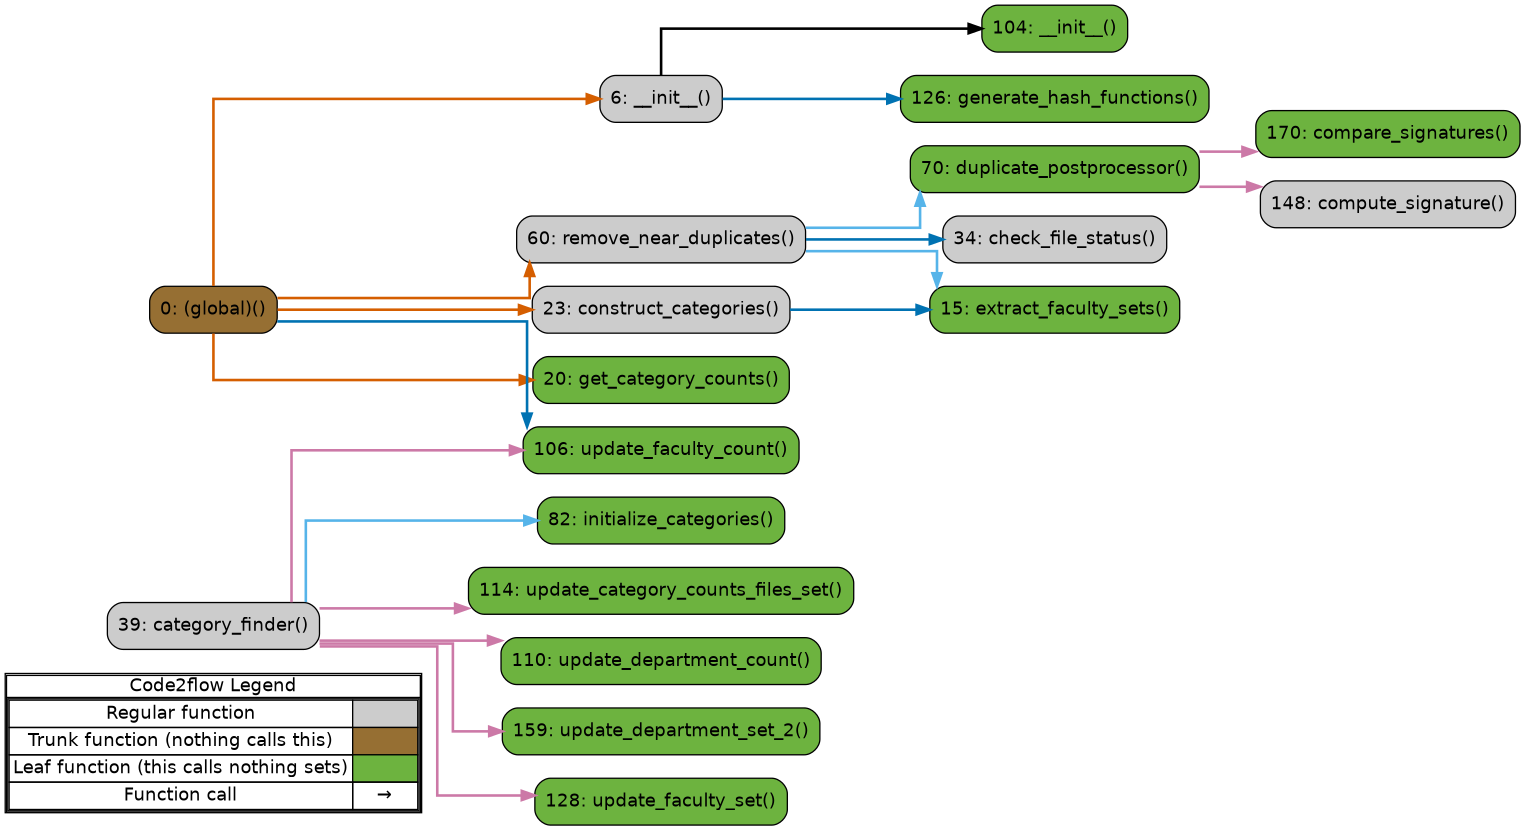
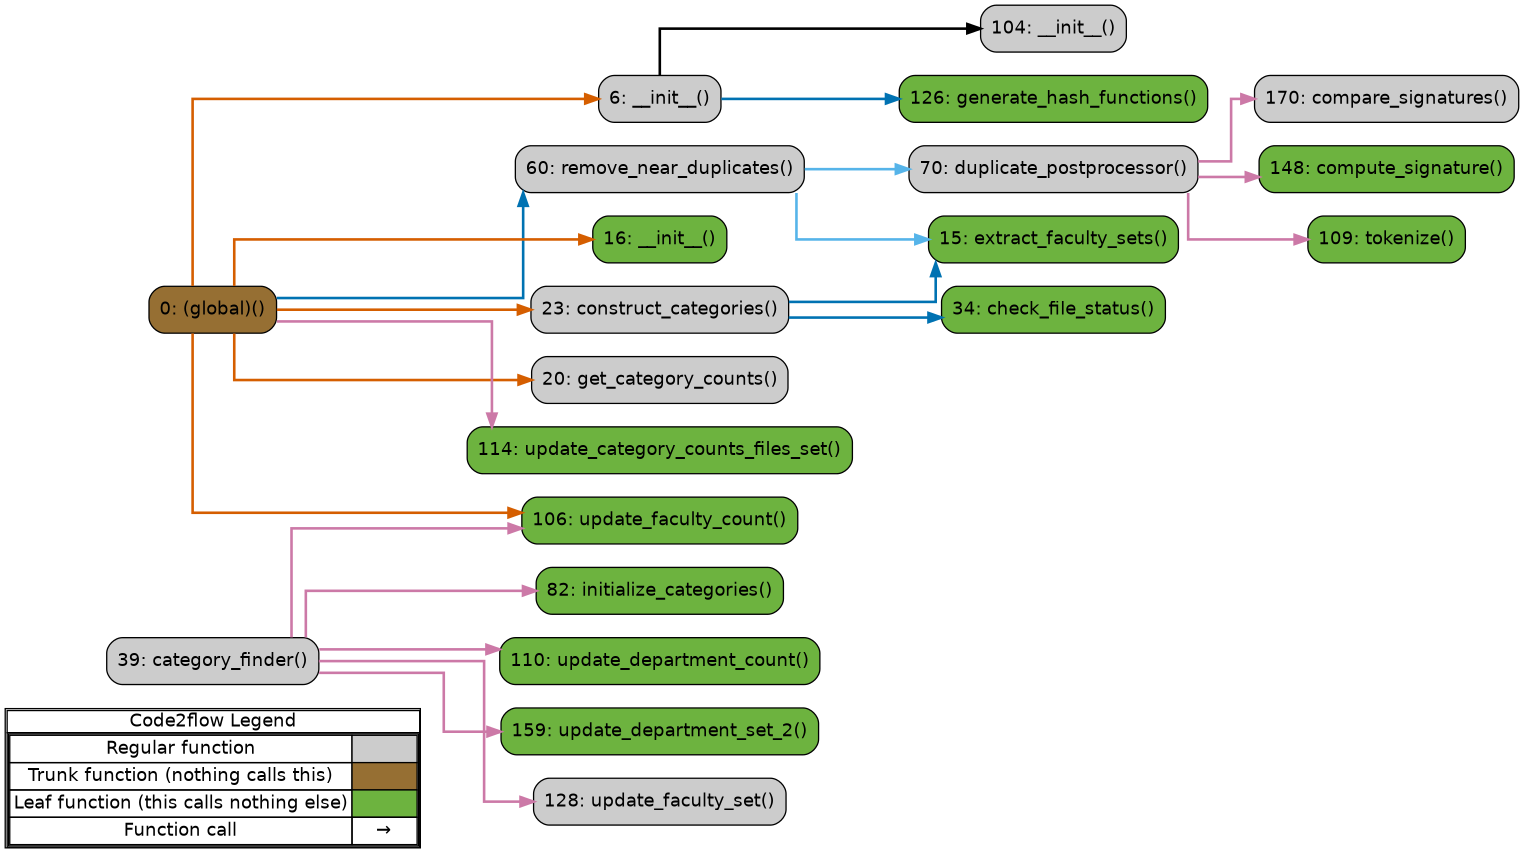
(1055, 29) -> (1053, 29)
(1388, 134) -> (1387, 99)
(1055, 169) -> (1053, 169)
(1388, 204) -> (1387, 169)
none -> (660, 239)
(868, 239) -> (859, 318)
(1055, 239) -> (1053, 310)
none -> (1387, 239)
(415, 298) -> (446, 298)
(448, 321) -> (261, 513)
(661, 380) -> (660, 380)
(374, 521) -> (391, 591)
(387, 608) -> (430, 321)
(181, 768) -> (181, 803)
(661, 802) -> (660, 802)
